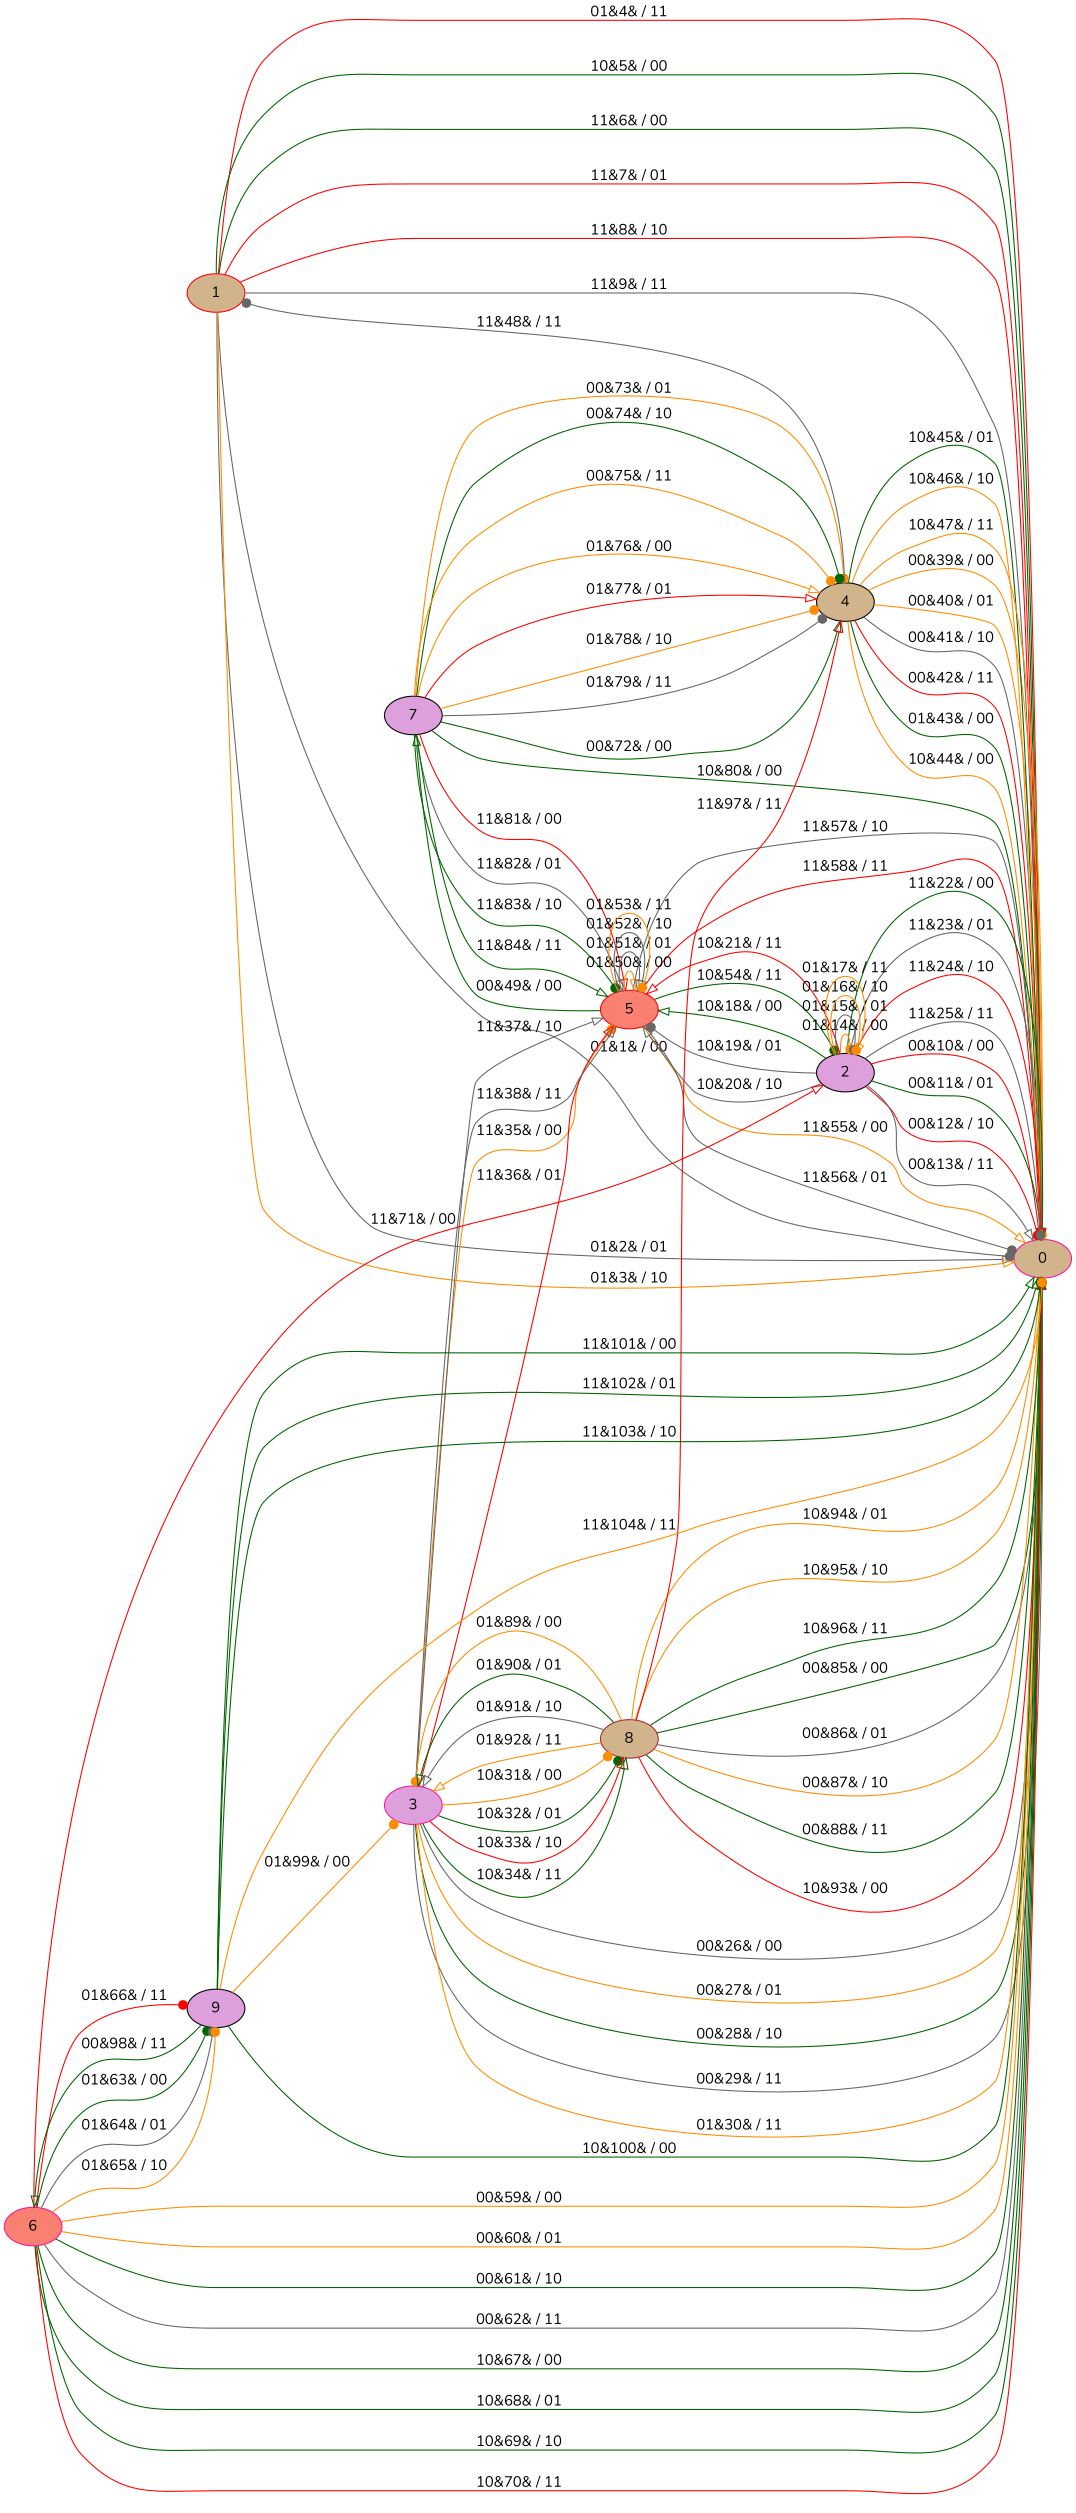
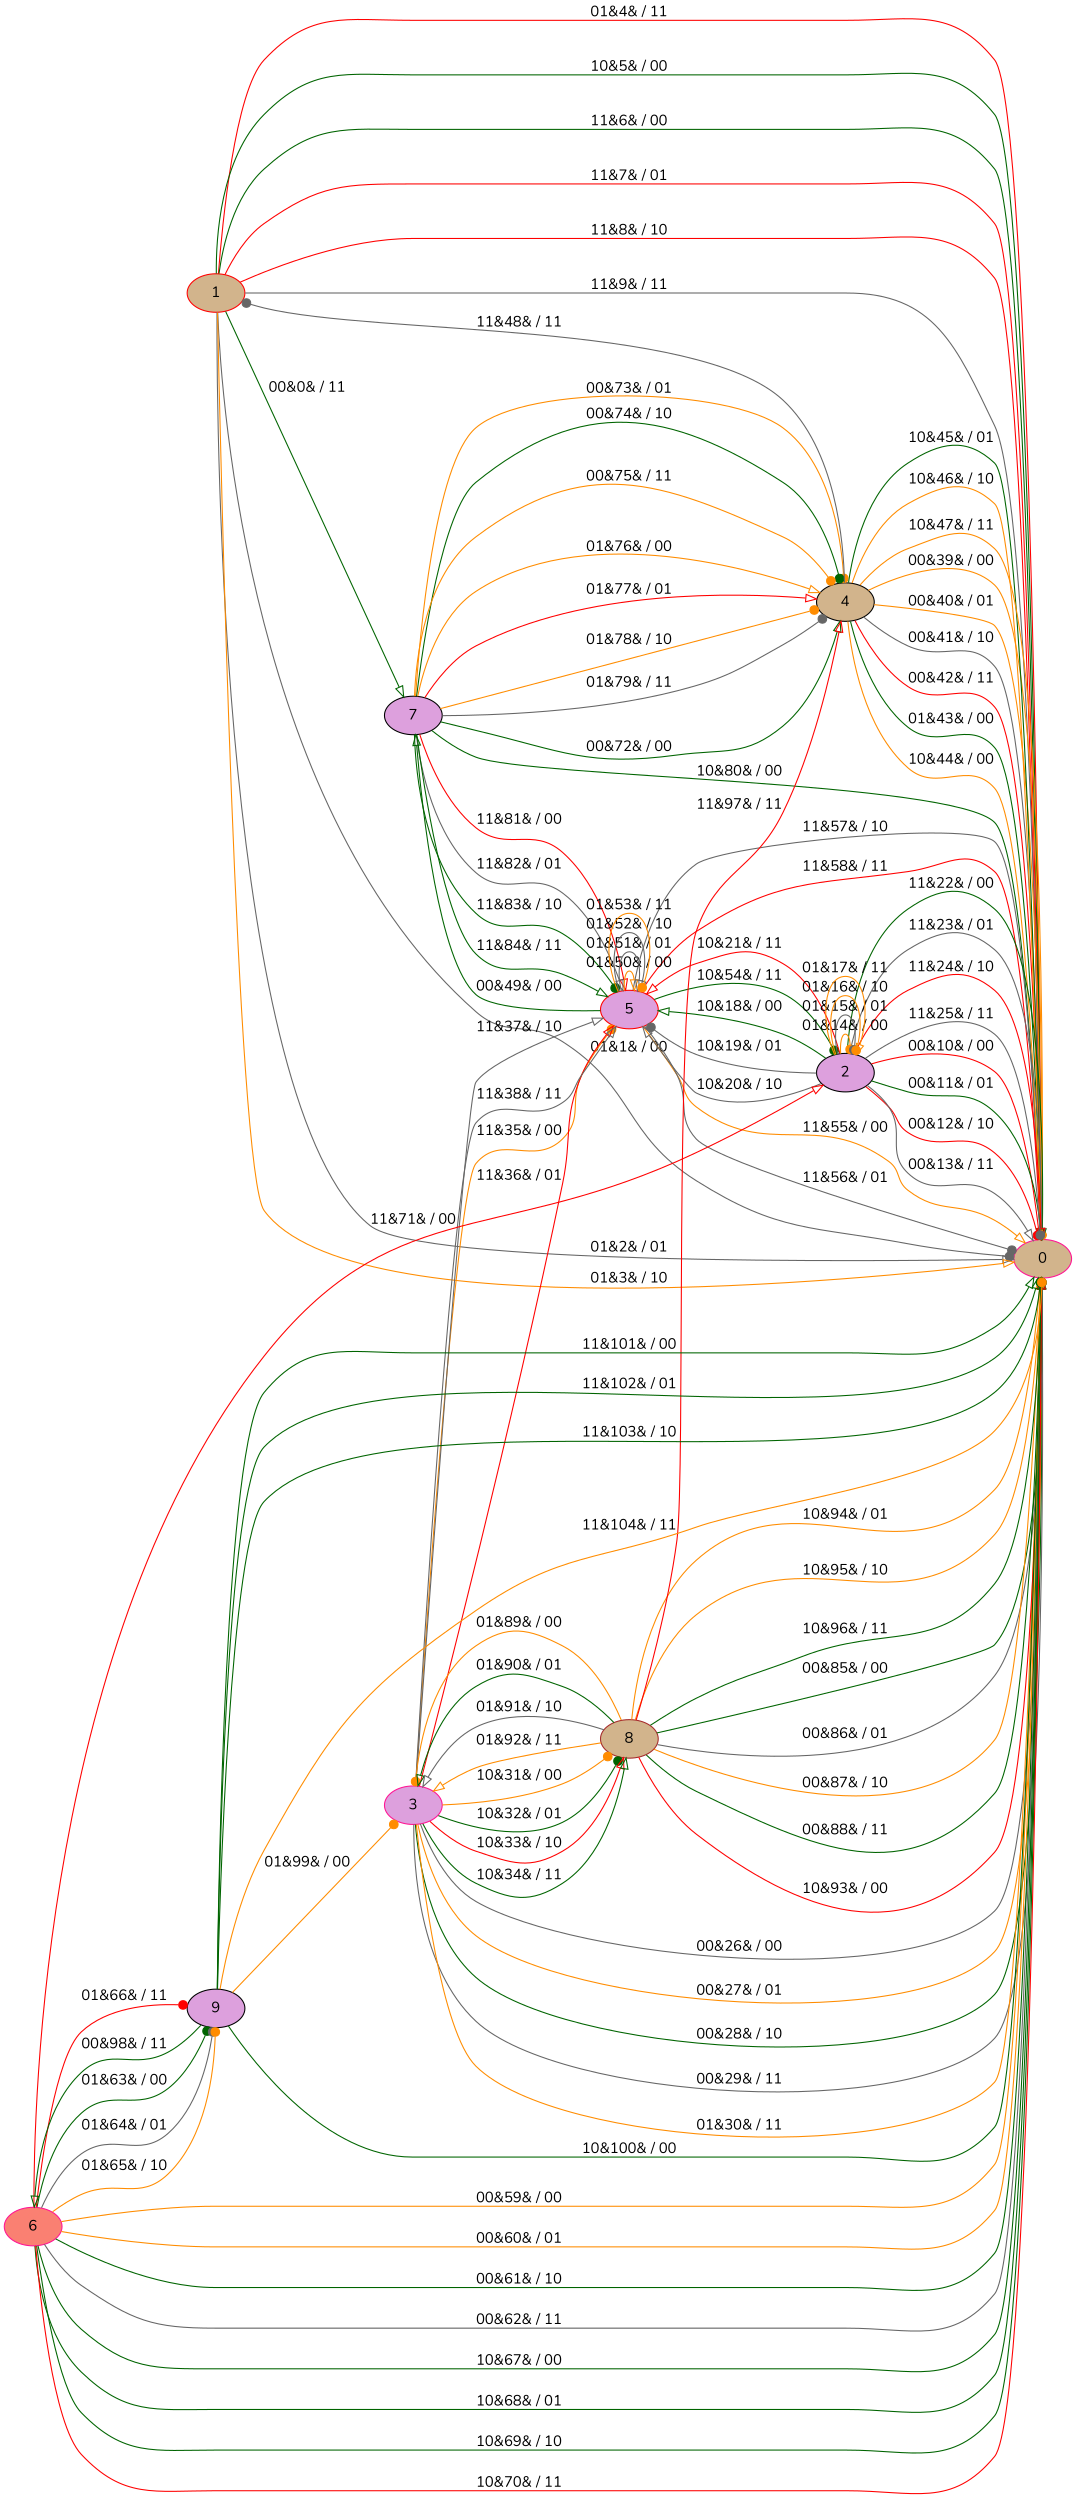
none -> (312, 499)
(629, 1010) -> (629, 1010)
